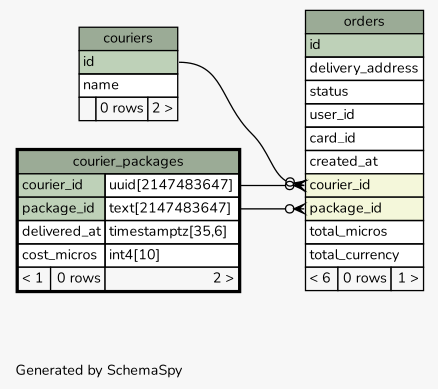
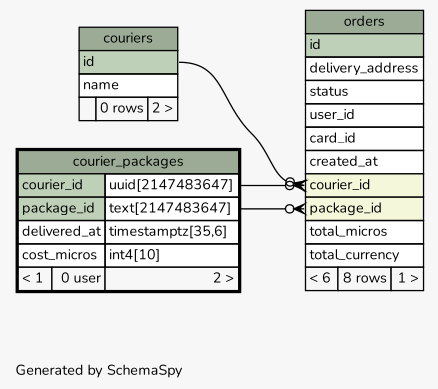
(79, 278) -> (81, 278)
(365, 278) -> (365, 278)
